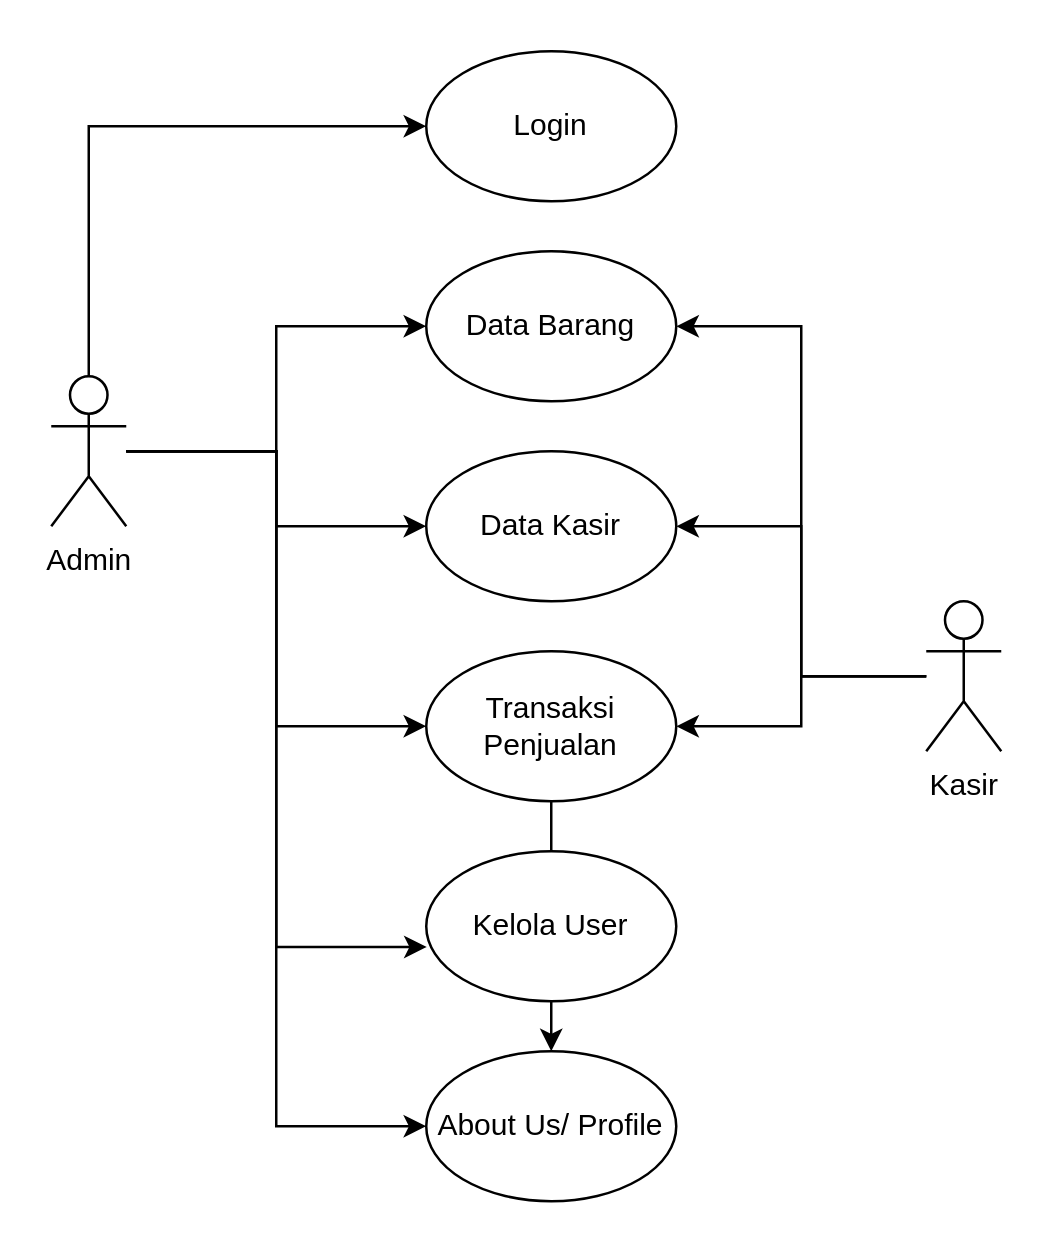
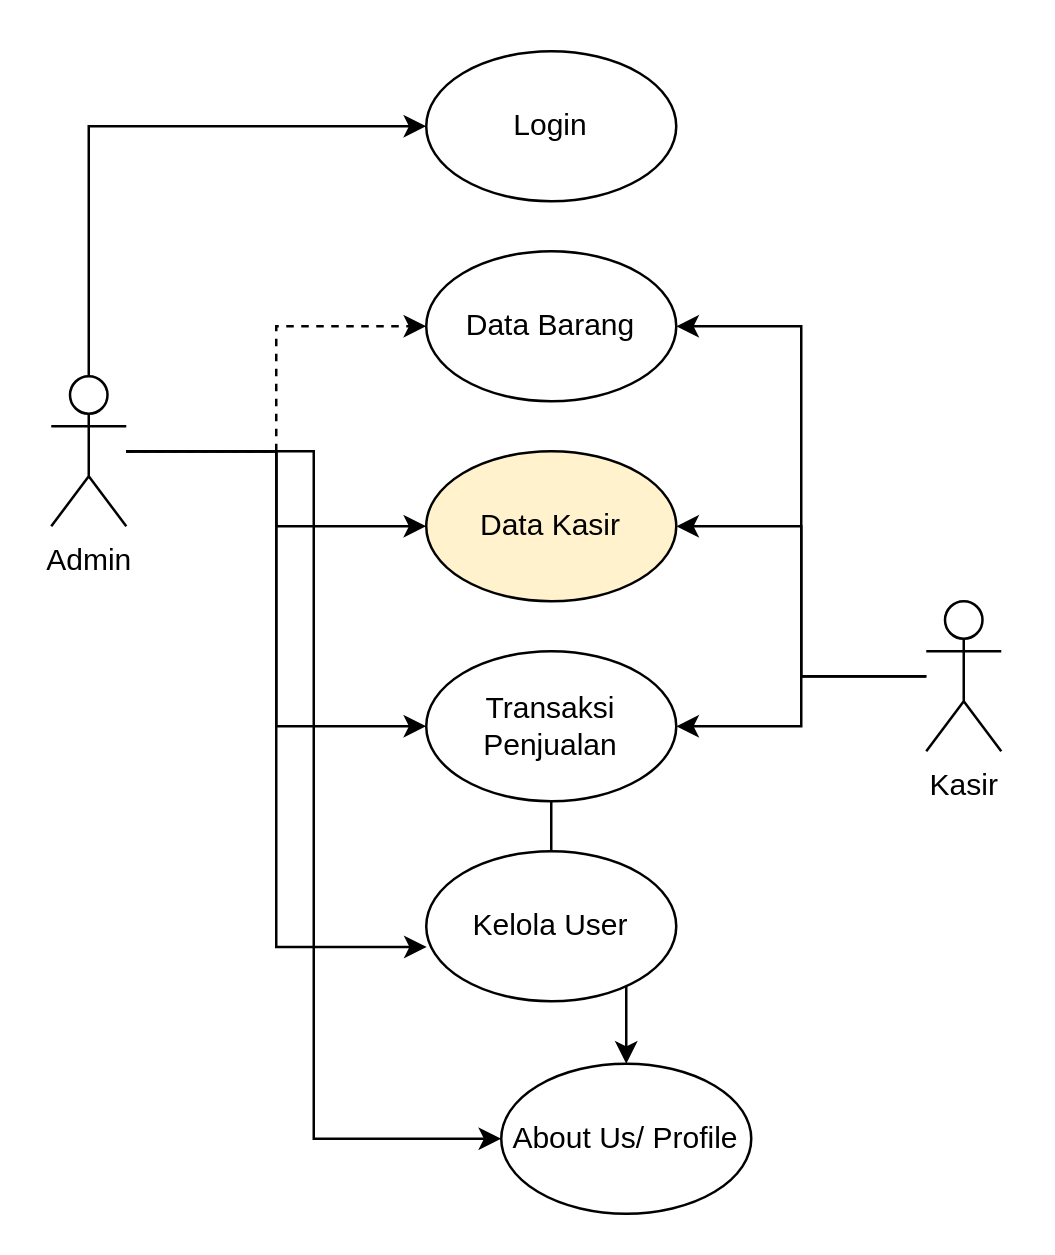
(282, 326) -> (282, 326)
(551, 526) -> (551, 526)
(551, 1126) -> (626, 1139)
